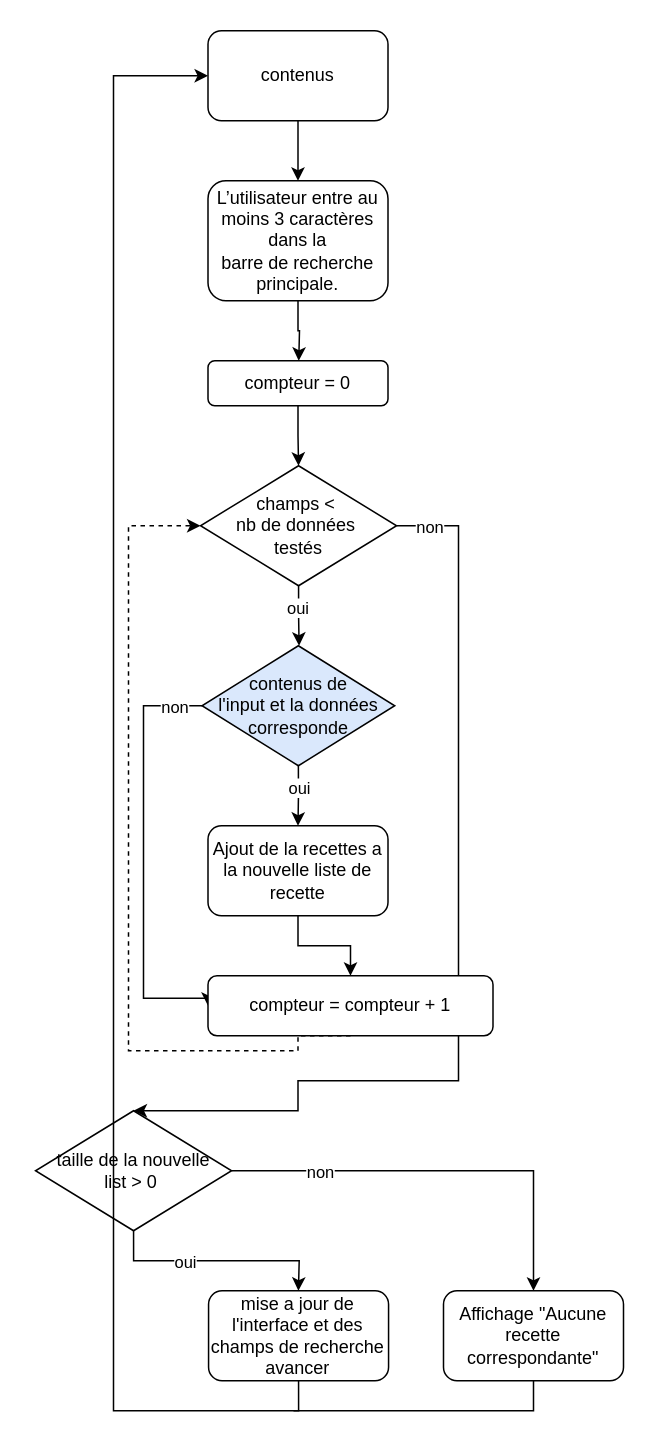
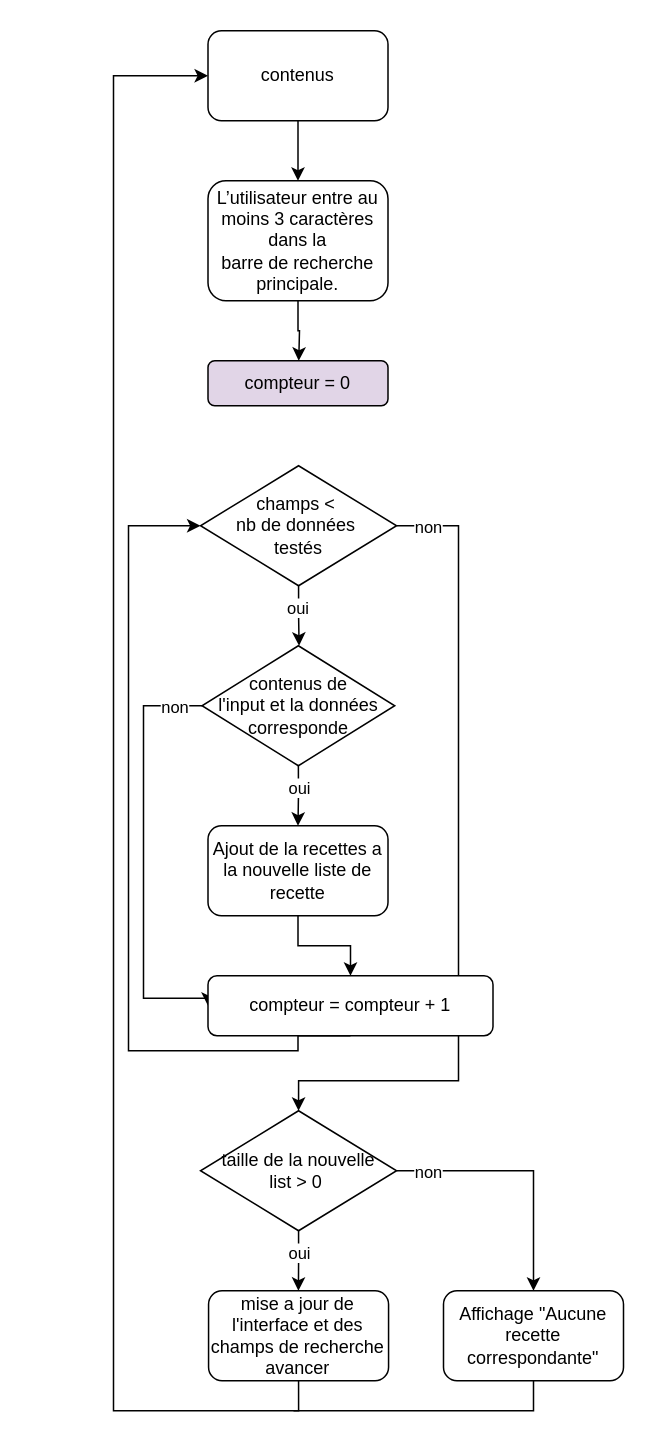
(298, 383) -> (298, 383)
(298, 431) -> none
(298, 706) -> (298, 706)
(128, 850) -> (128, 850)
(133, 1171) -> (298, 1171)
